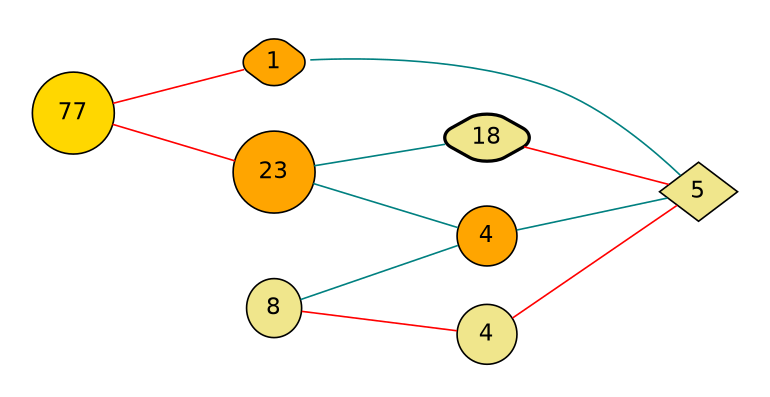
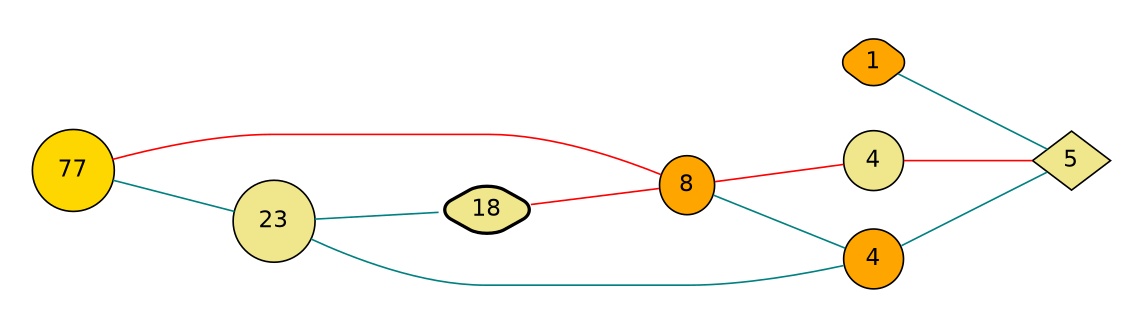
(179, 86) -> (388, 134)
(174, 143) -> (174, 196)
(596, 166) -> (595, 197)
(274, 172) -> (274, 221)
(274, 308) -> (687, 185)
